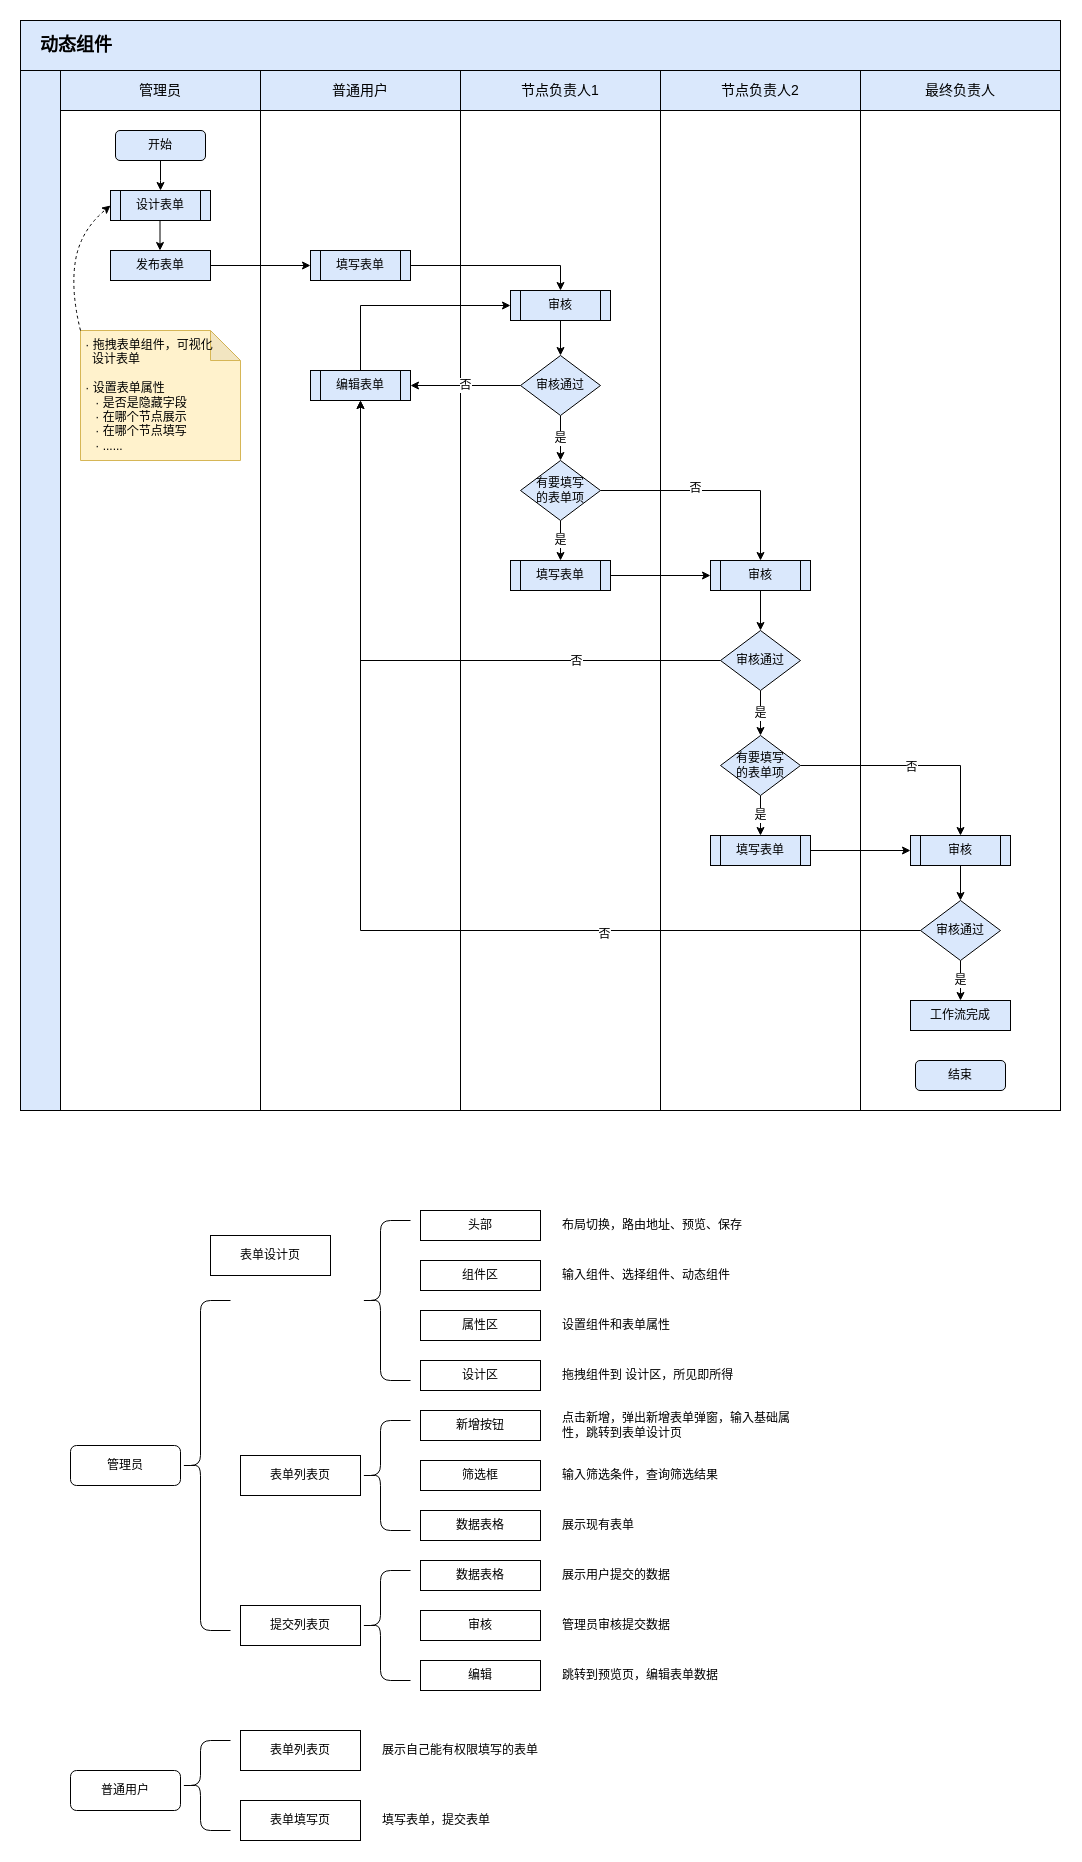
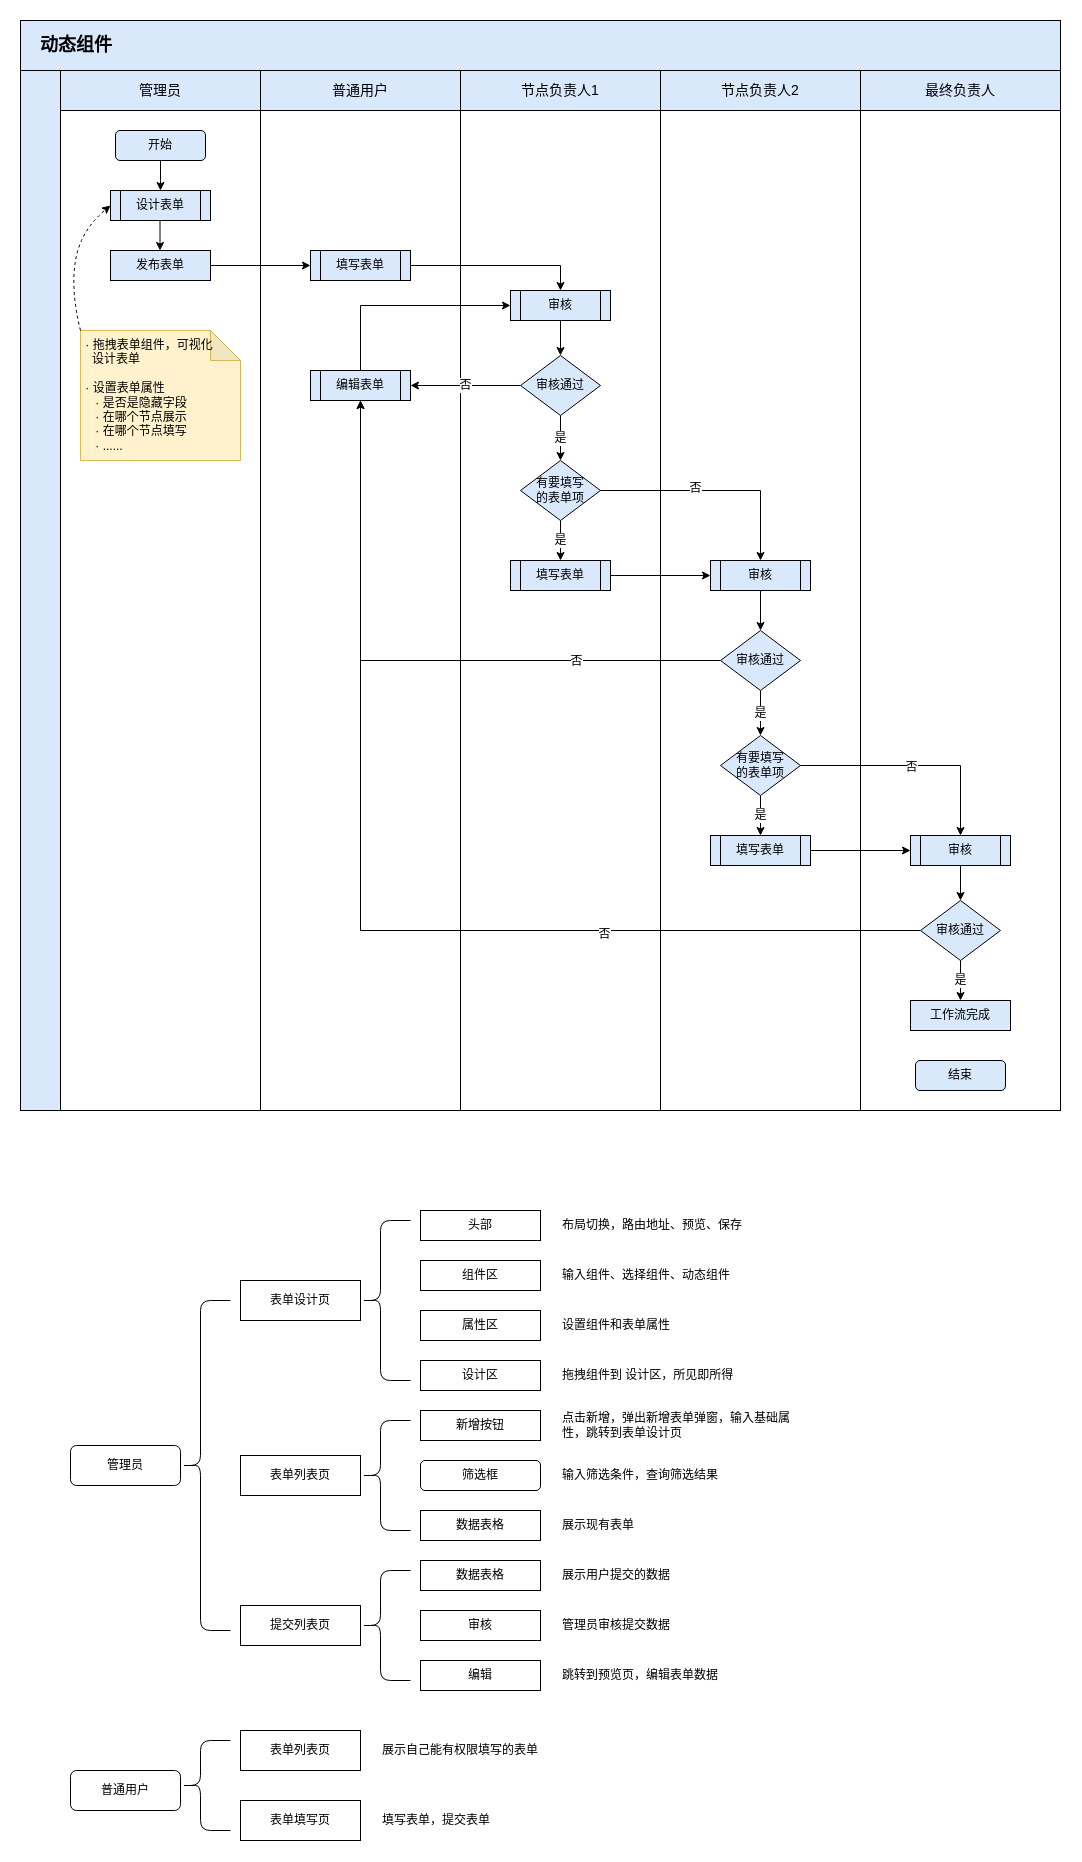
(271, 1256) -> (301, 1301)
(481, 1476) -> (481, 1476)
